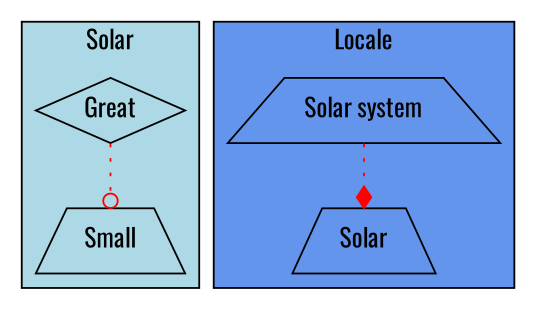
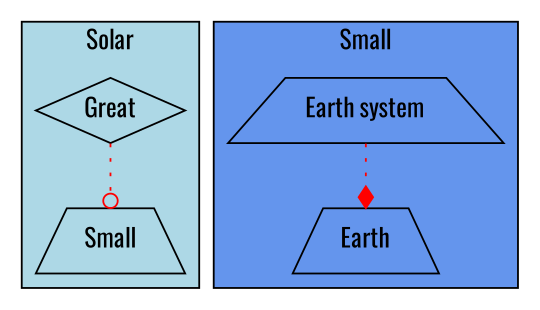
(364, 43) -> (366, 43)
(364, 110) -> (366, 110)
(364, 241) -> (366, 241)
